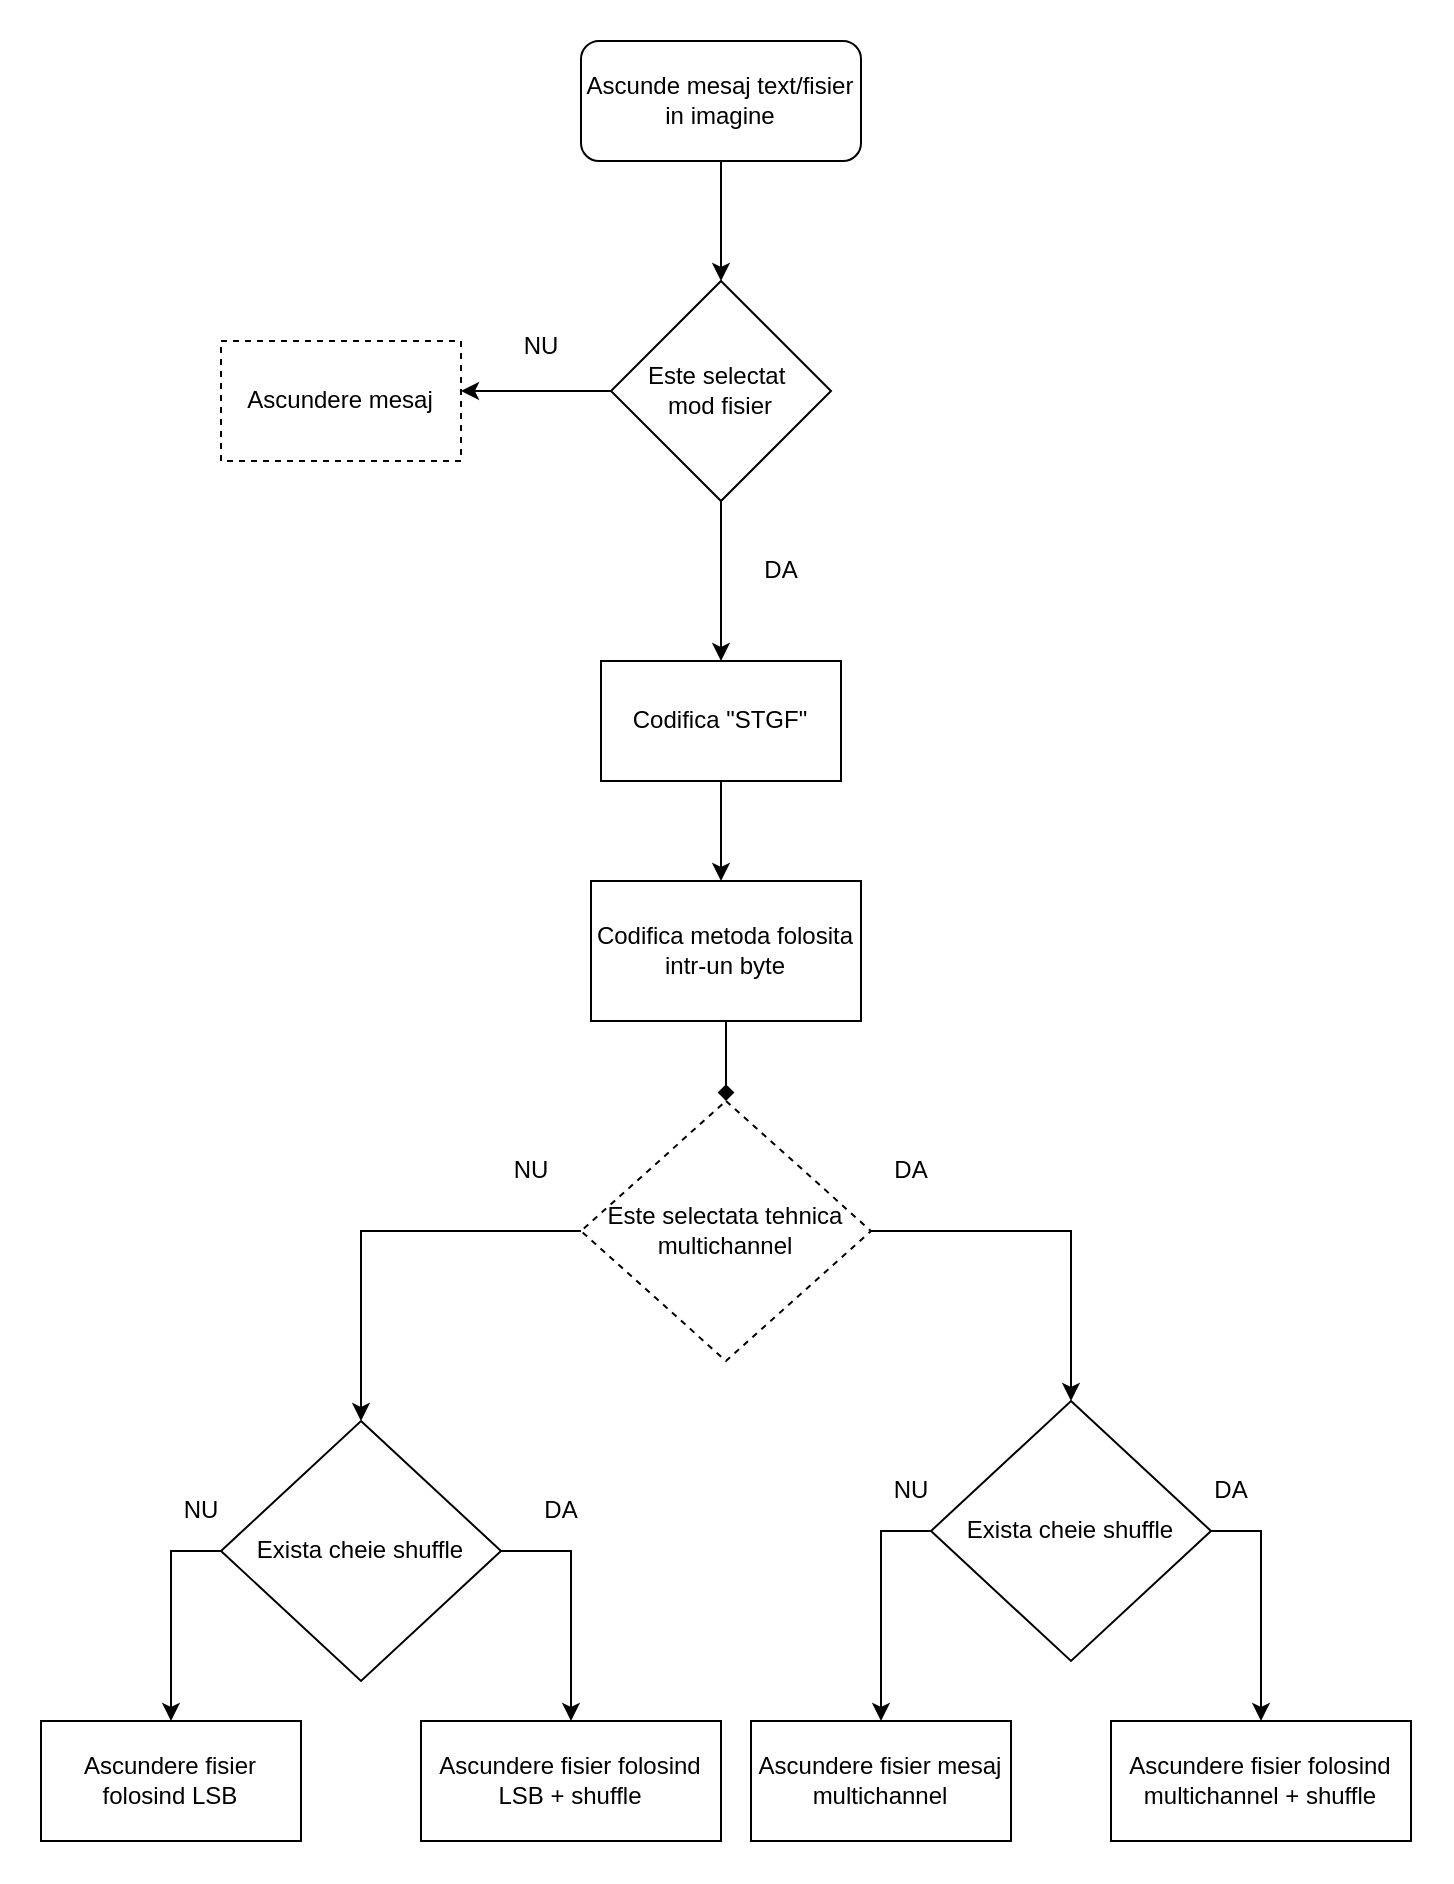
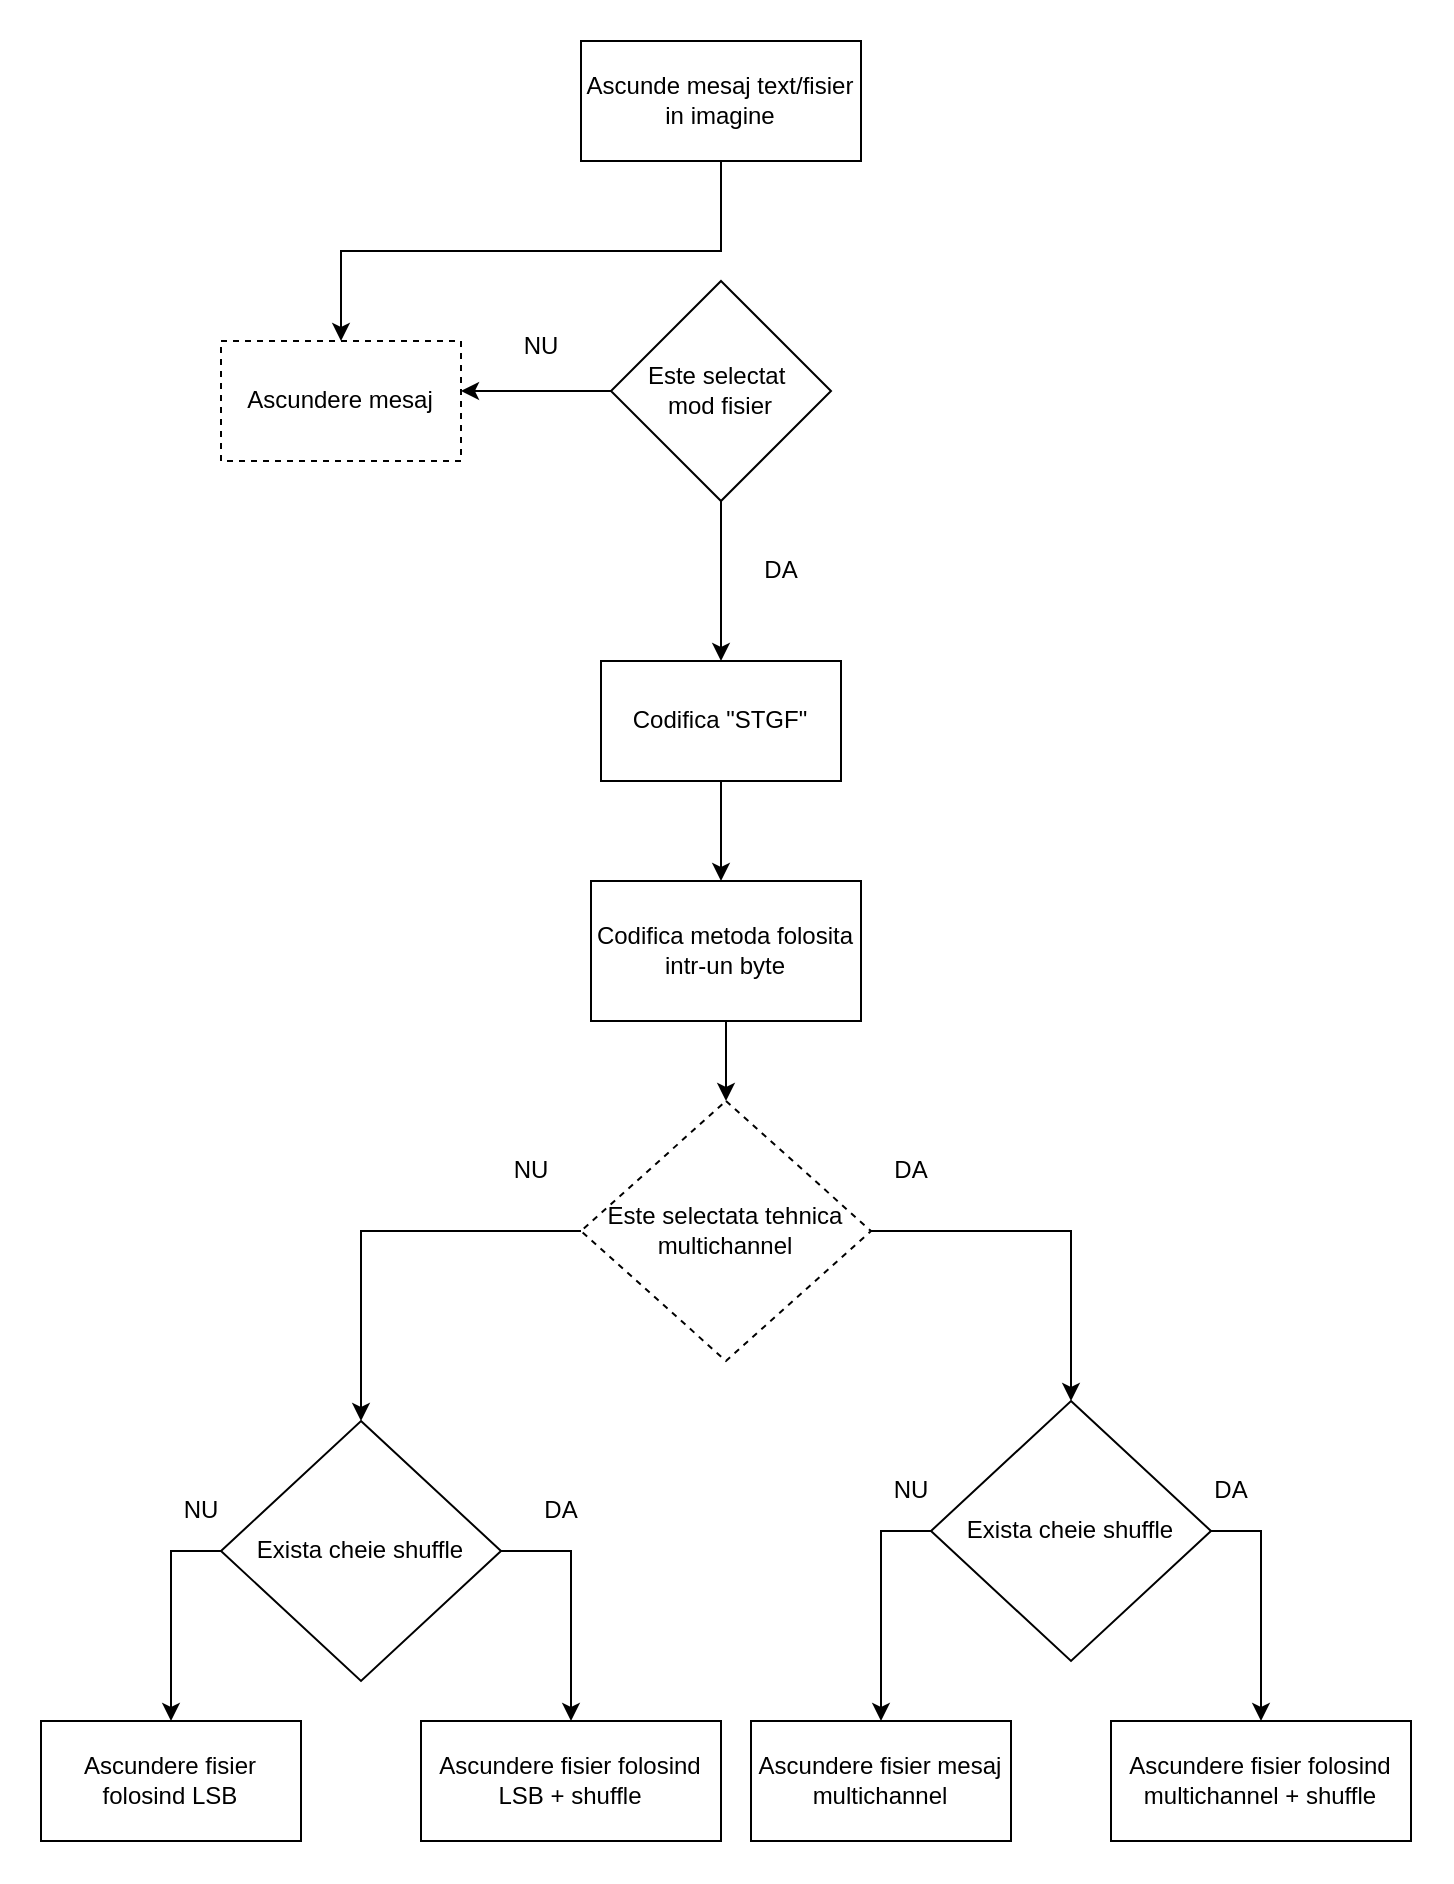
(721, 101) -> (721, 101)
(721, 258) -> (494, 251)
(726, 1085) -> (726, 1086)
